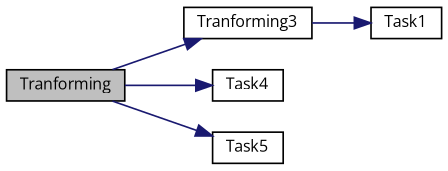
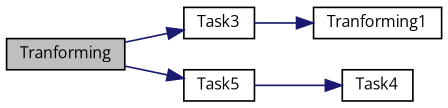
(248, 23) -> (219, 23)
(406, 23) -> (378, 23)
(160, 85) -> (290, 85)
